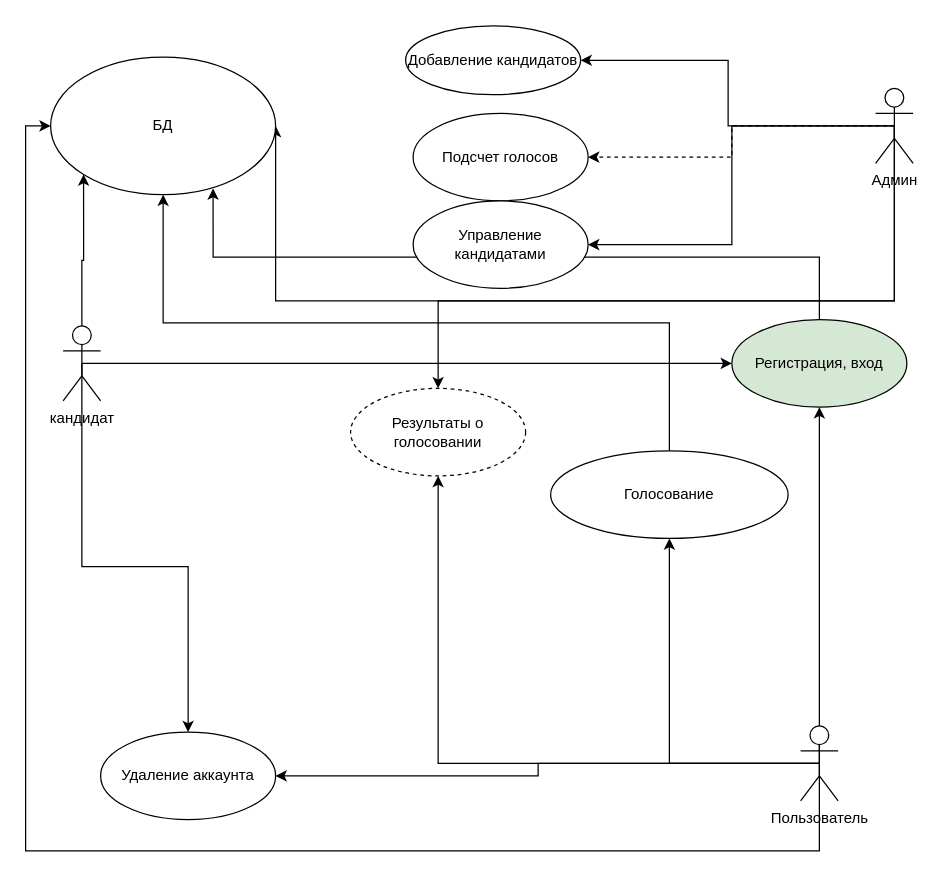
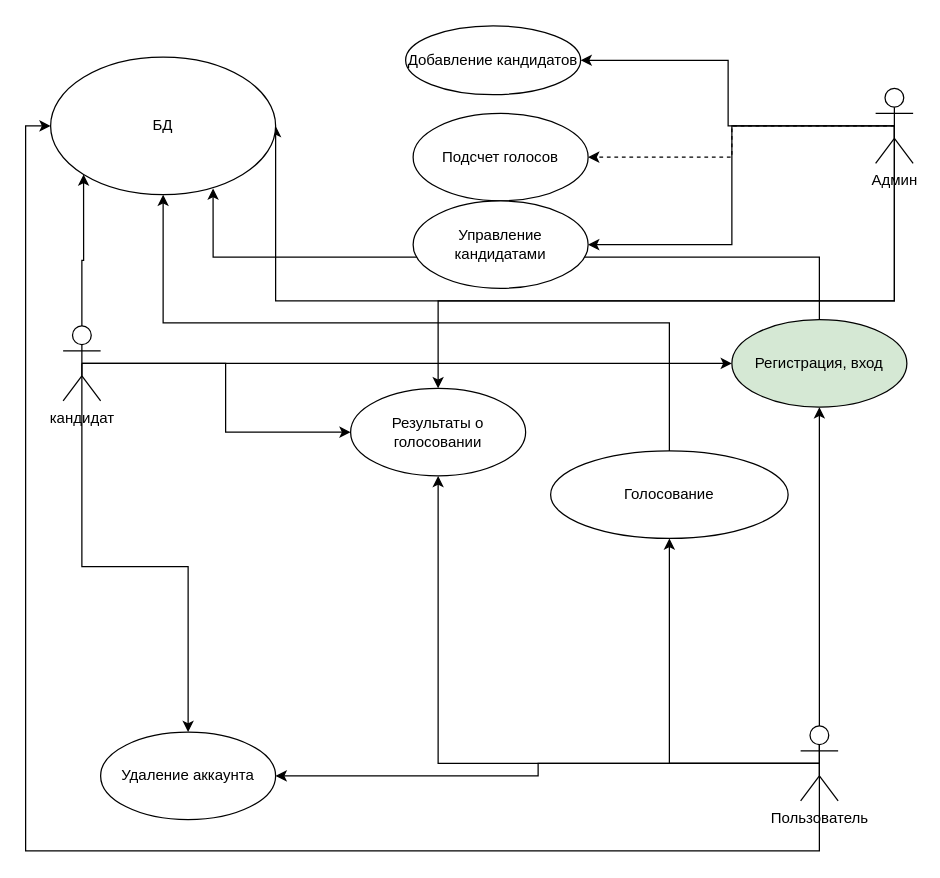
none -> (252, 432)
(438, 432) -> (438, 432)
